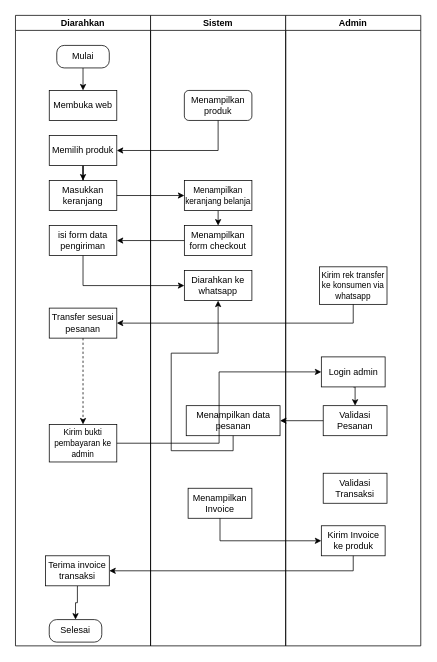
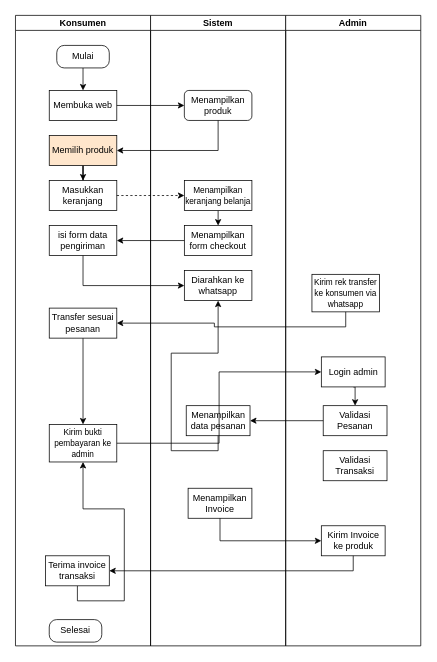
(83, 23) -> (83, 23)
none -> (148, 105)
(83, 150) -> (83, 150)
(148, 195) -> (148, 195)
(353, 285) -> (345, 293)
(83, 378) -> (83, 378)
(233, 420) -> (218, 420)
(355, 488) -> (355, 465)
(75, 605) -> (124, 578)
